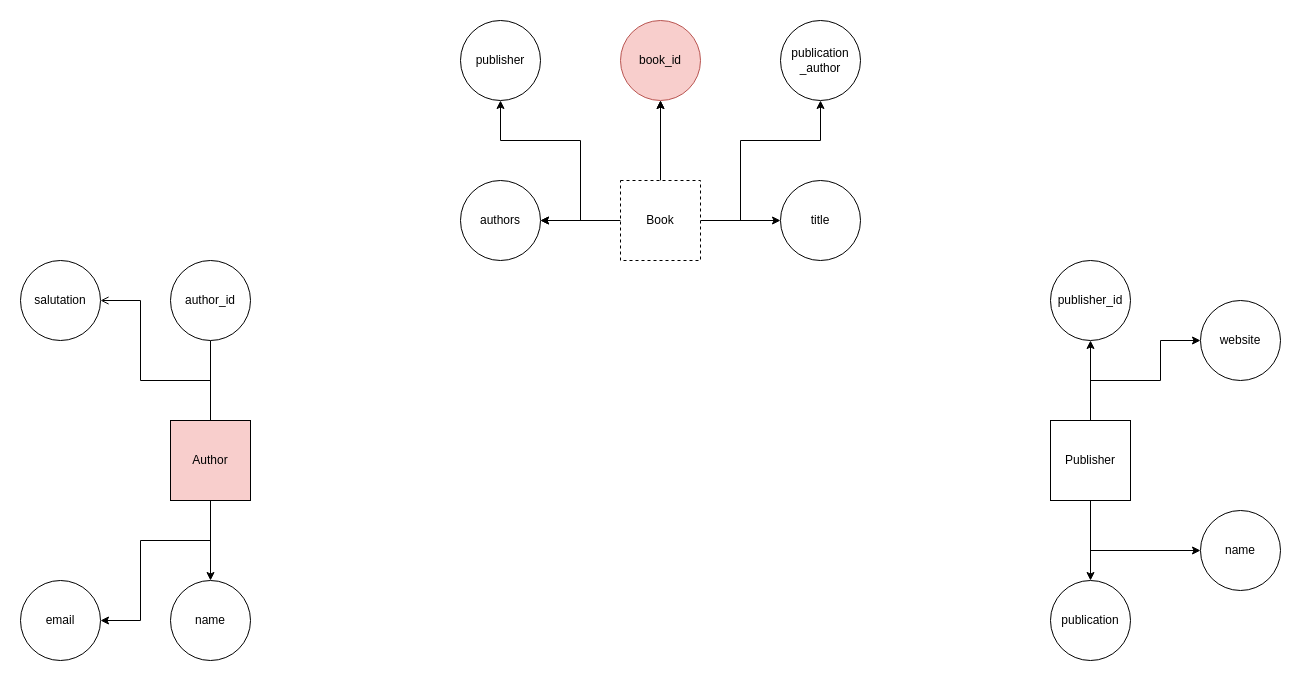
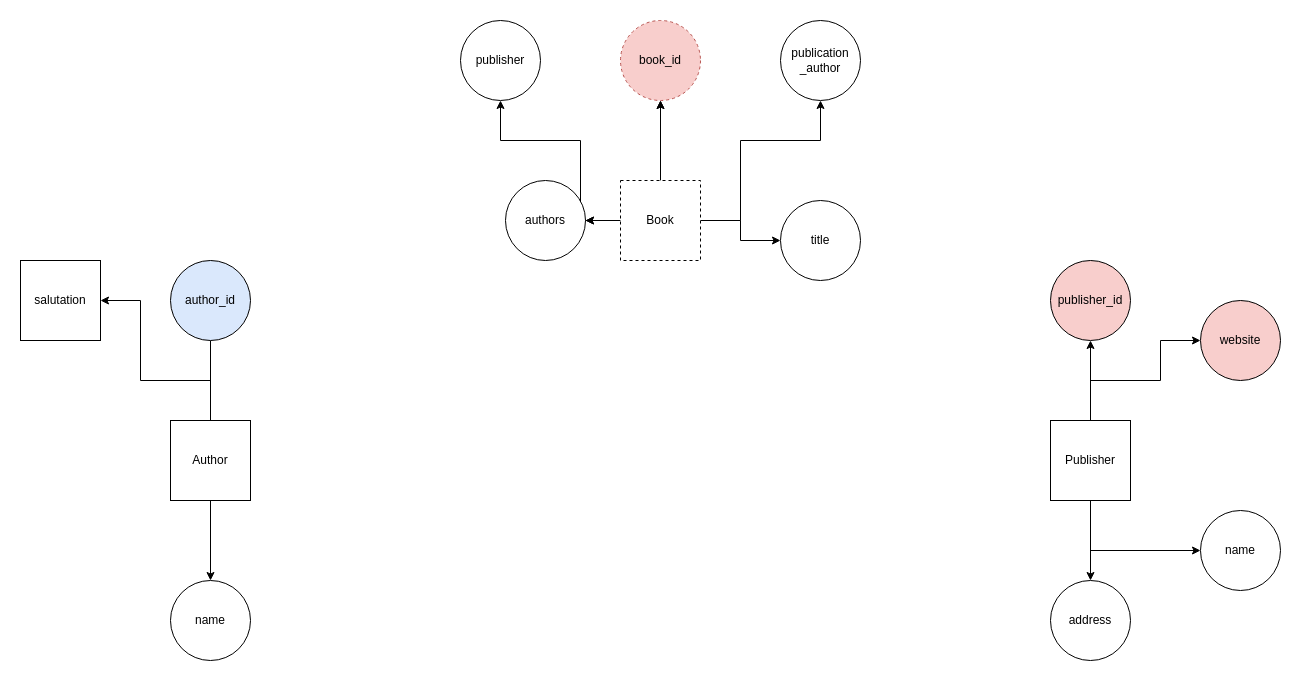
(661, 61) -> (661, 61)
(501, 221) -> (546, 221)
(821, 221) -> (821, 241)
(61, 301) -> (61, 301)
(106, 301) -> (108, 301)
(211, 301) -> (211, 301)
(1091, 301) -> (1091, 301)
(1241, 341) -> (1241, 341)
(211, 461) -> (211, 461)
(141, 563) -> none
(61, 621) -> none
(1091, 621) -> (1091, 621)
